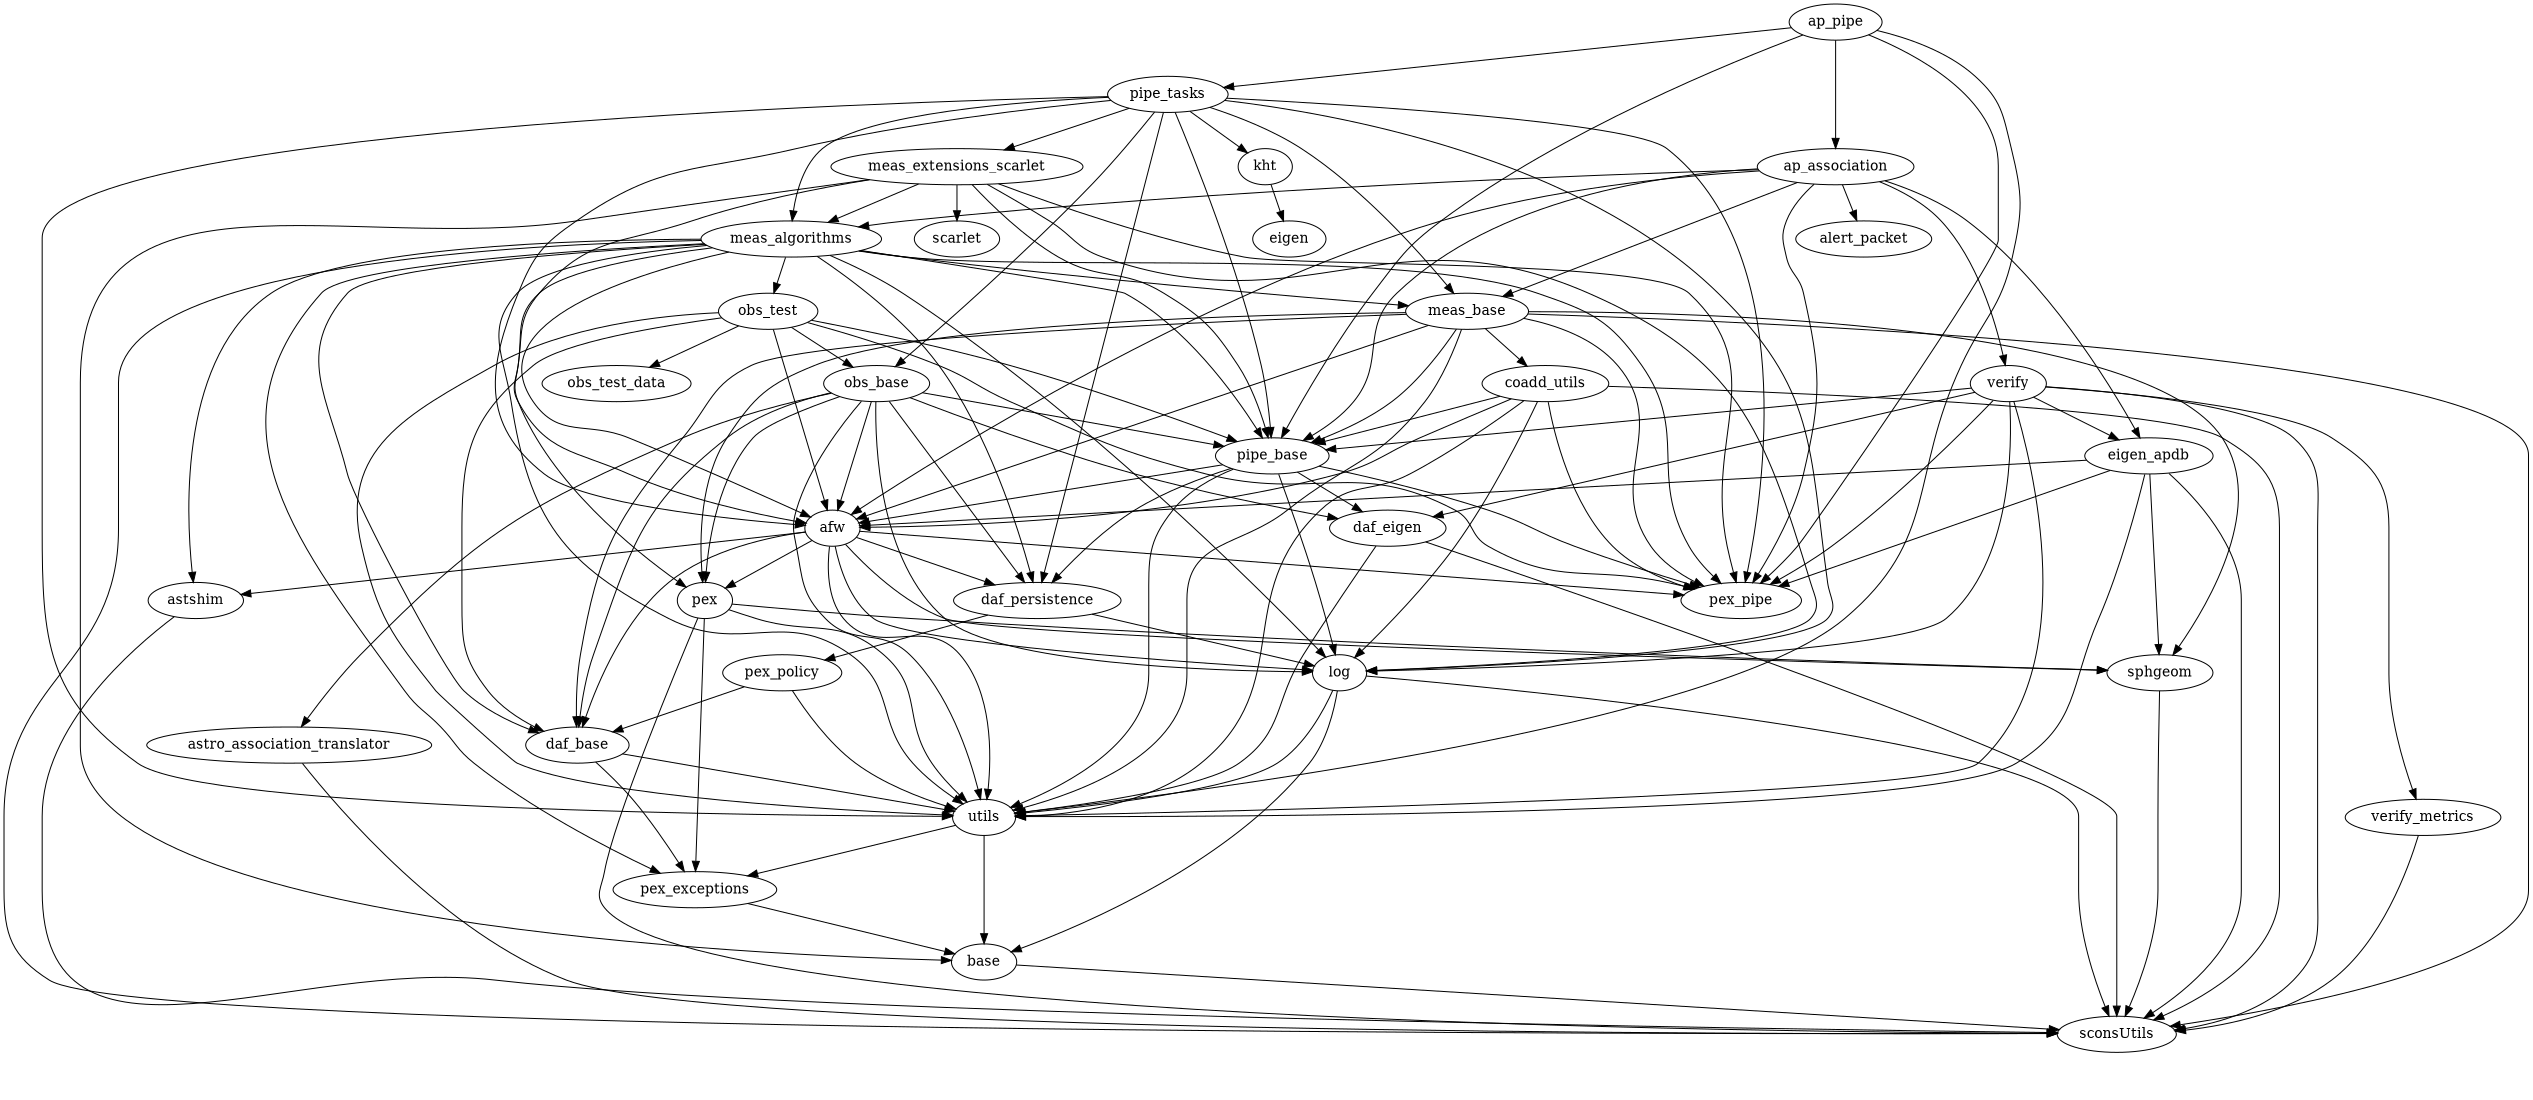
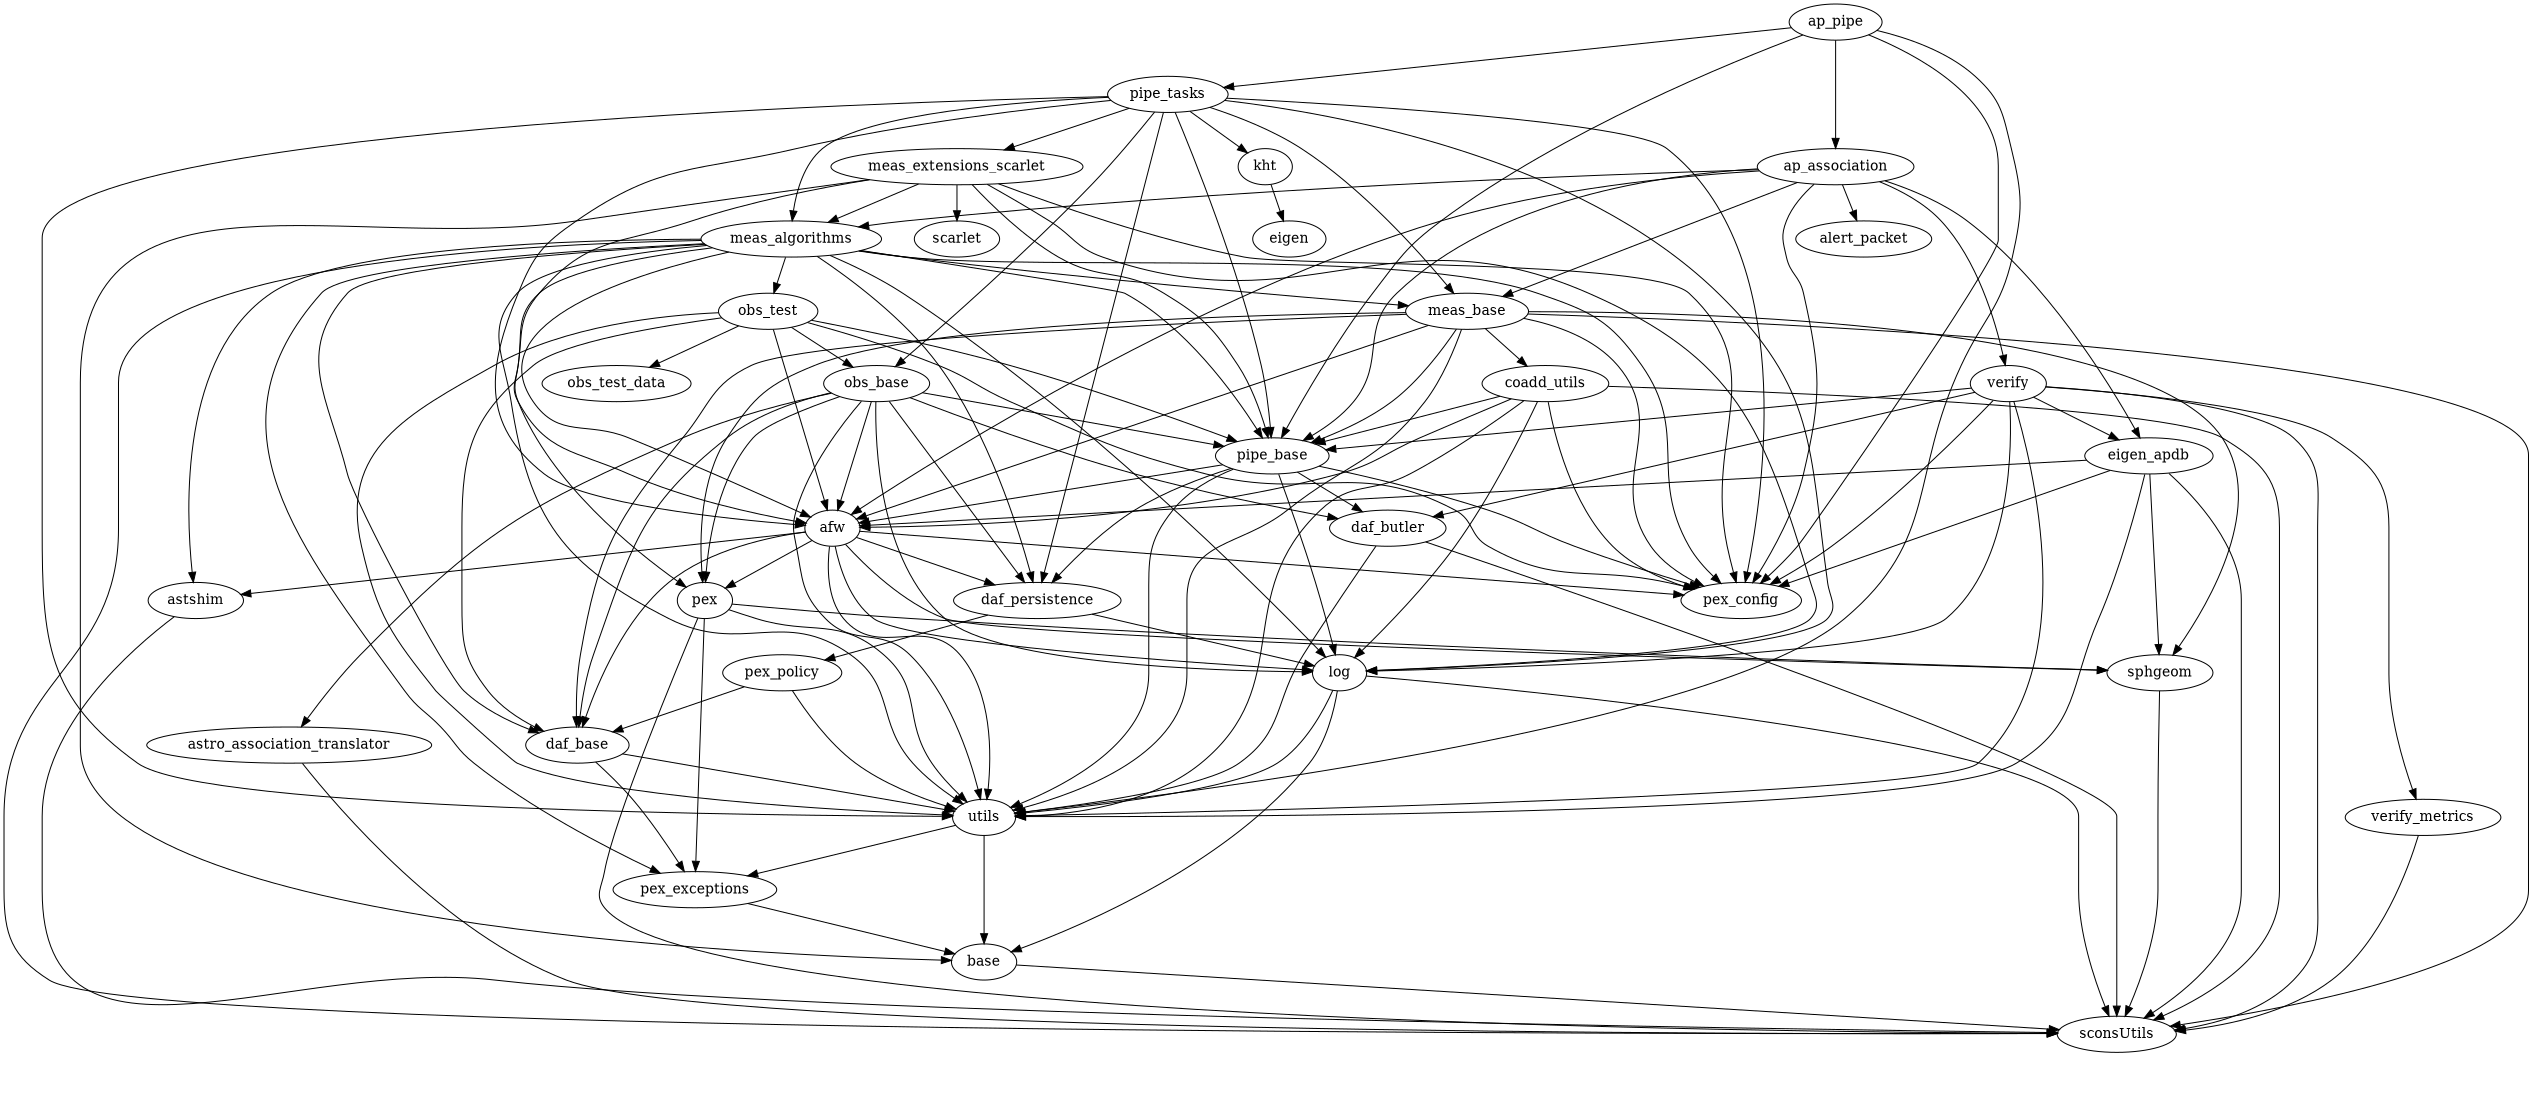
(1388, 528) -> (1388, 528)
(1741, 600) -> (1741, 600)
